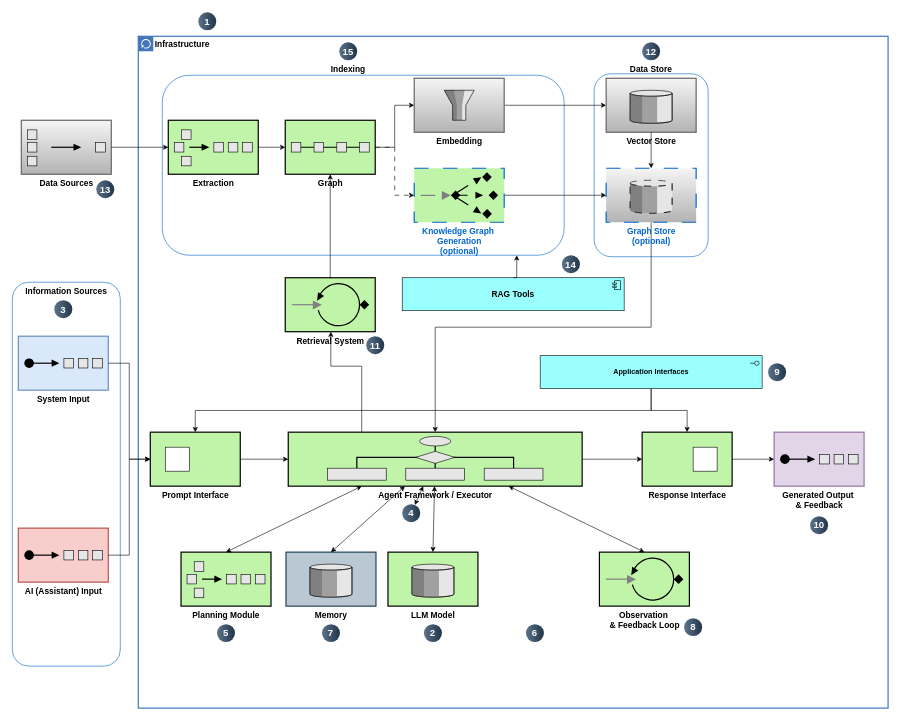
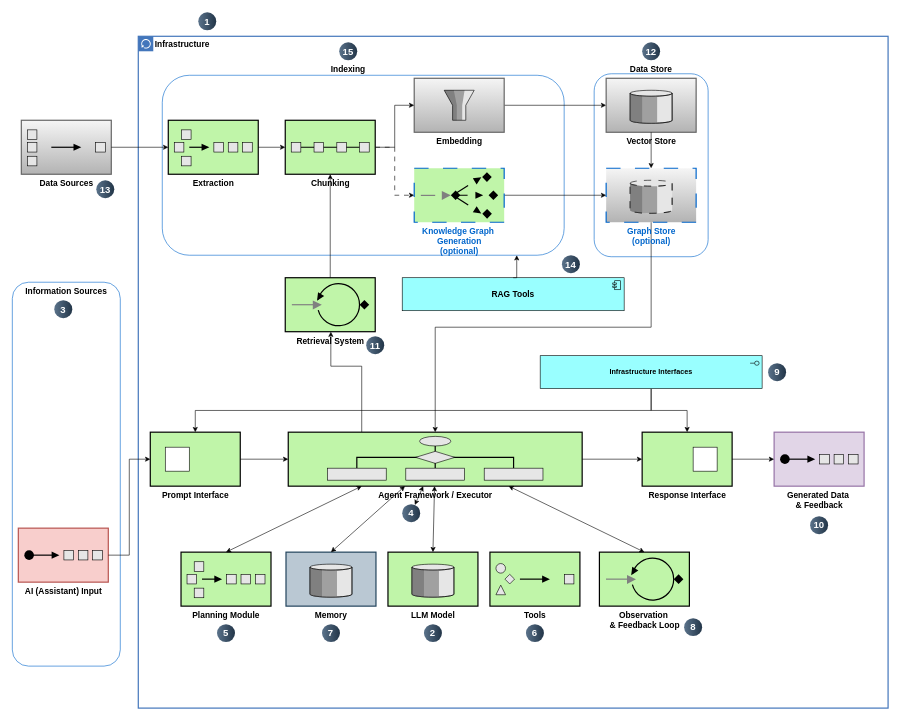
(331, 181) -> (331, 181)
(63, 363) -> none
(651, 372) -> (651, 372)
(129, 399) -> none
(820, 496) -> (820, 496)
none -> (535, 579)
